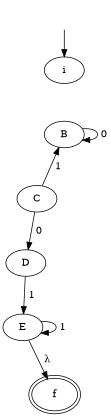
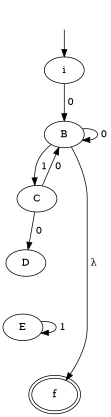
none -> (64, 99)
none -> (39, 159)
(57, 167) -> (57, 167)
(25, 291) -> none
(37, 356) -> (87, 261)
